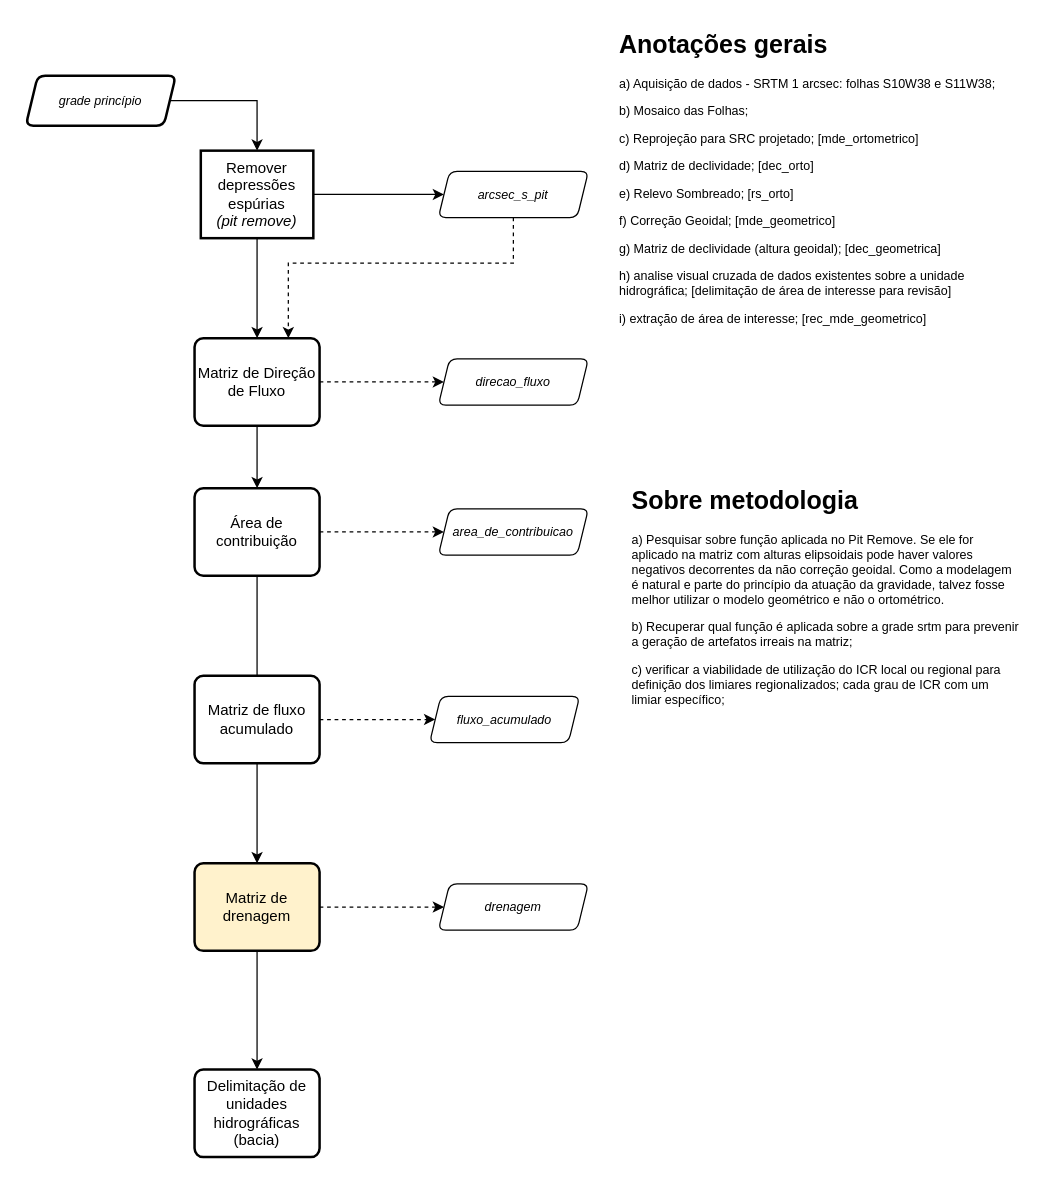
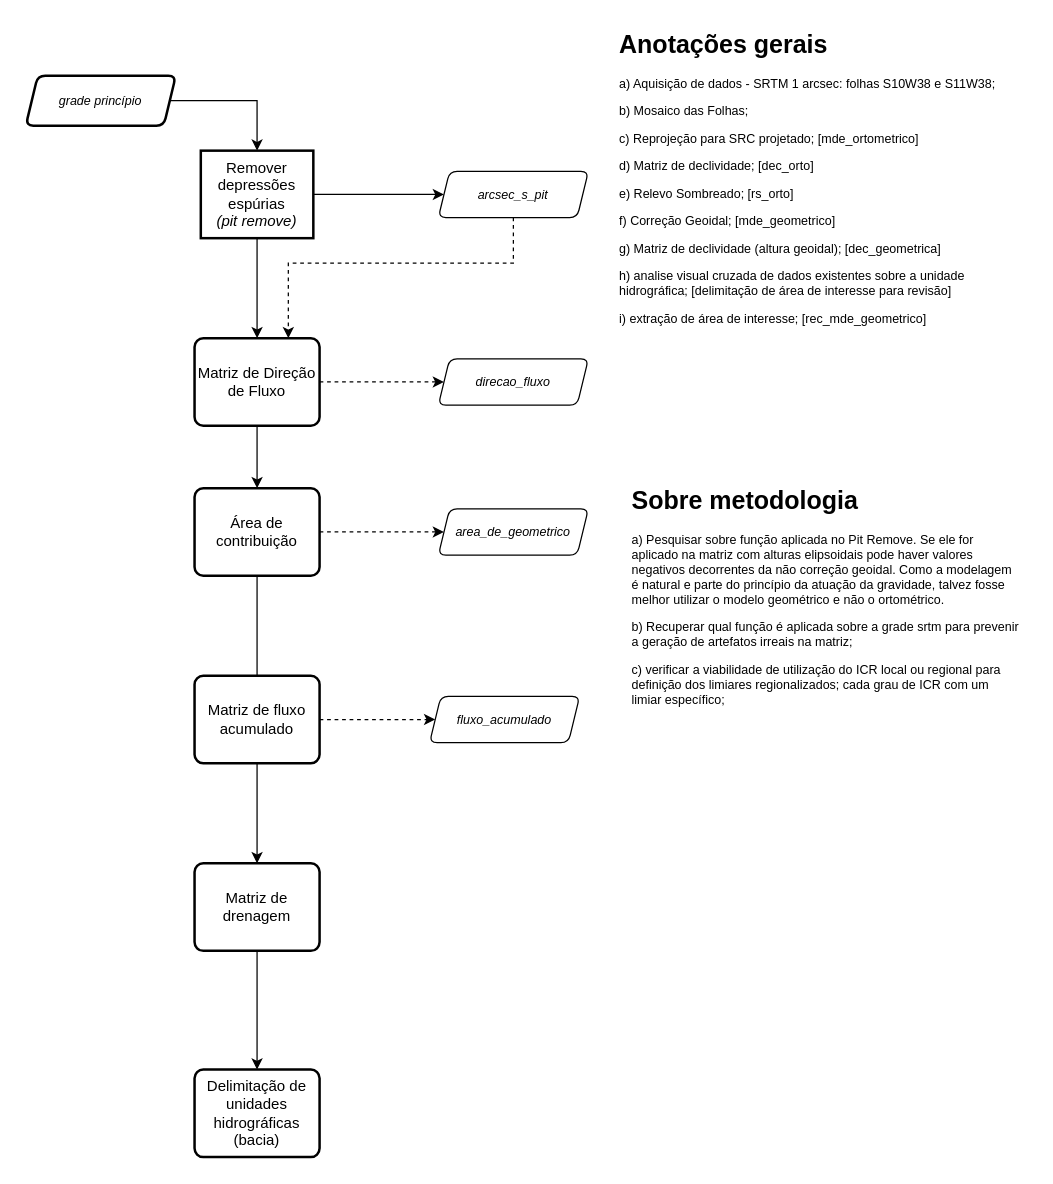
(513, 532) -> (513, 532)
(257, 907) -> (257, 907)
(378, 907) -> none
(513, 907) -> none
